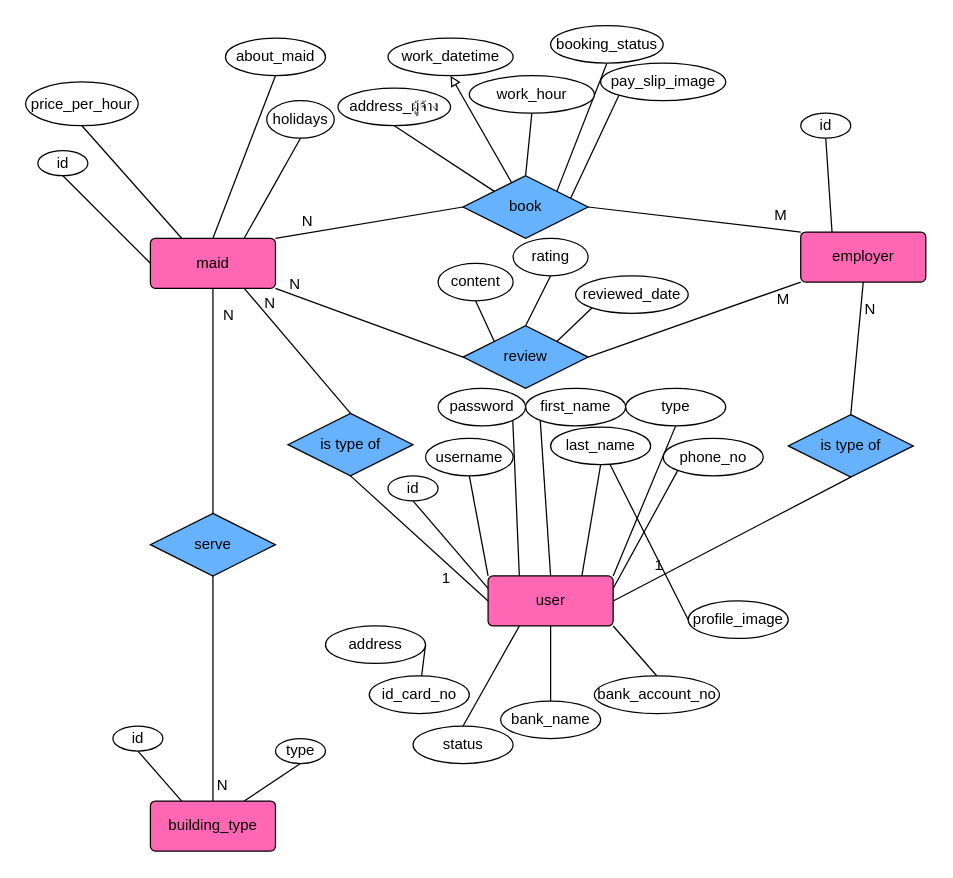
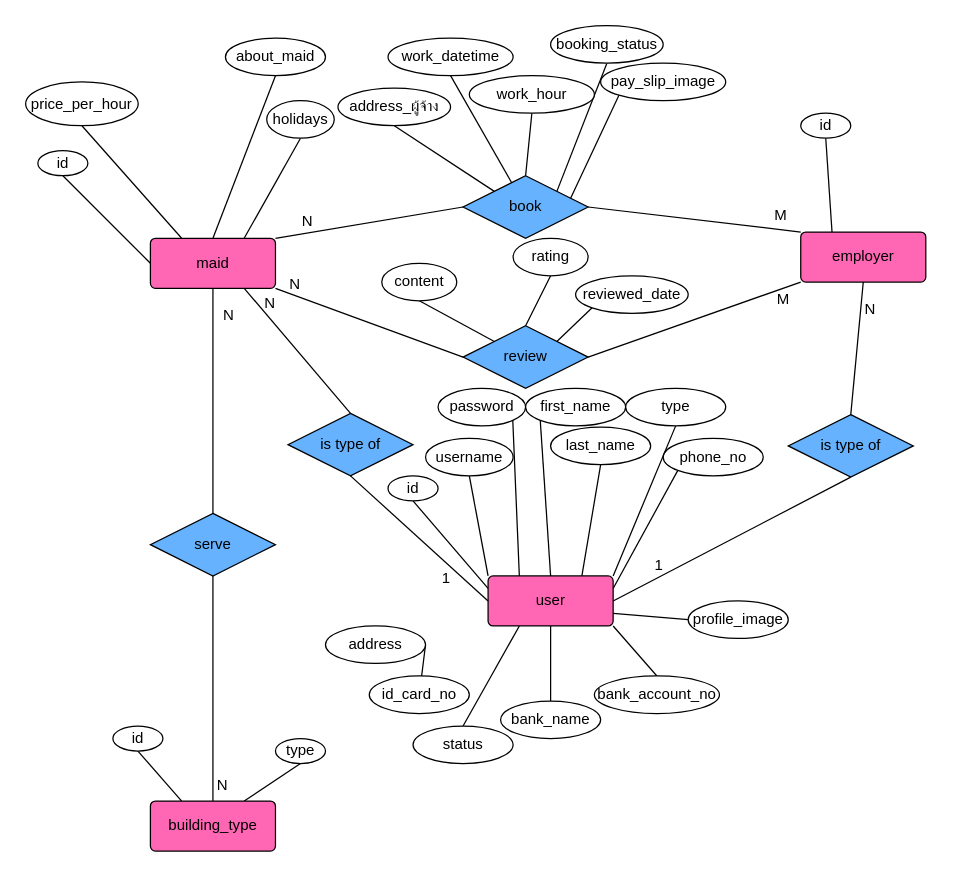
(456, 85) -> (454, 82)
(475, 282) -> (419, 282)
(649, 542) -> (651, 616)
